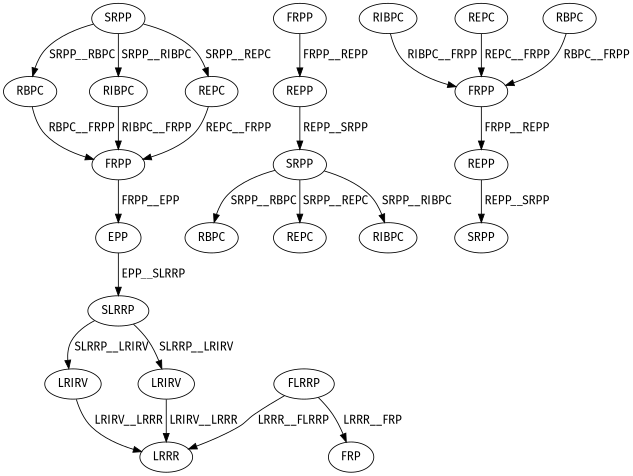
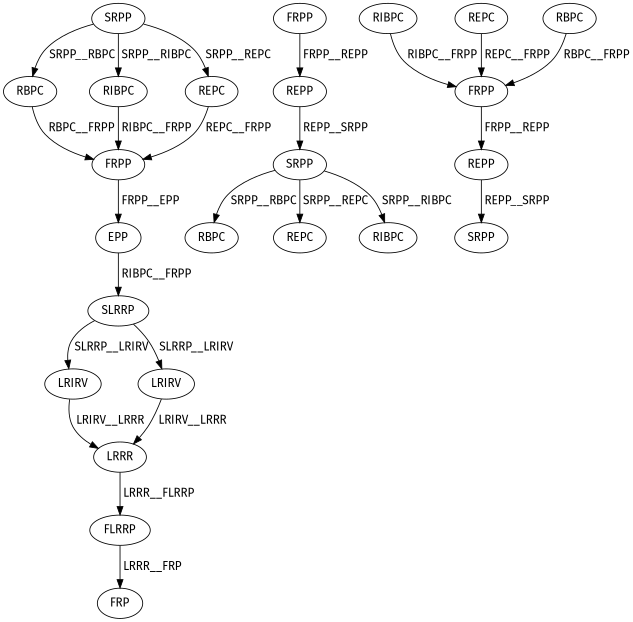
(152, 274) -> (155, 274)
(242, 424) -> (120, 489)
